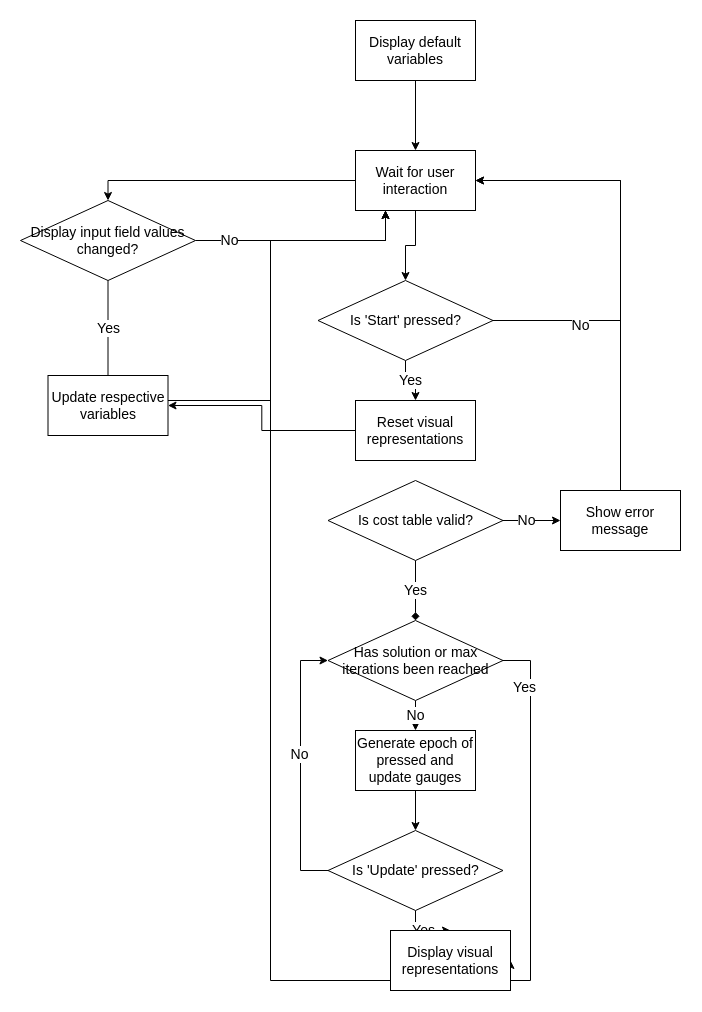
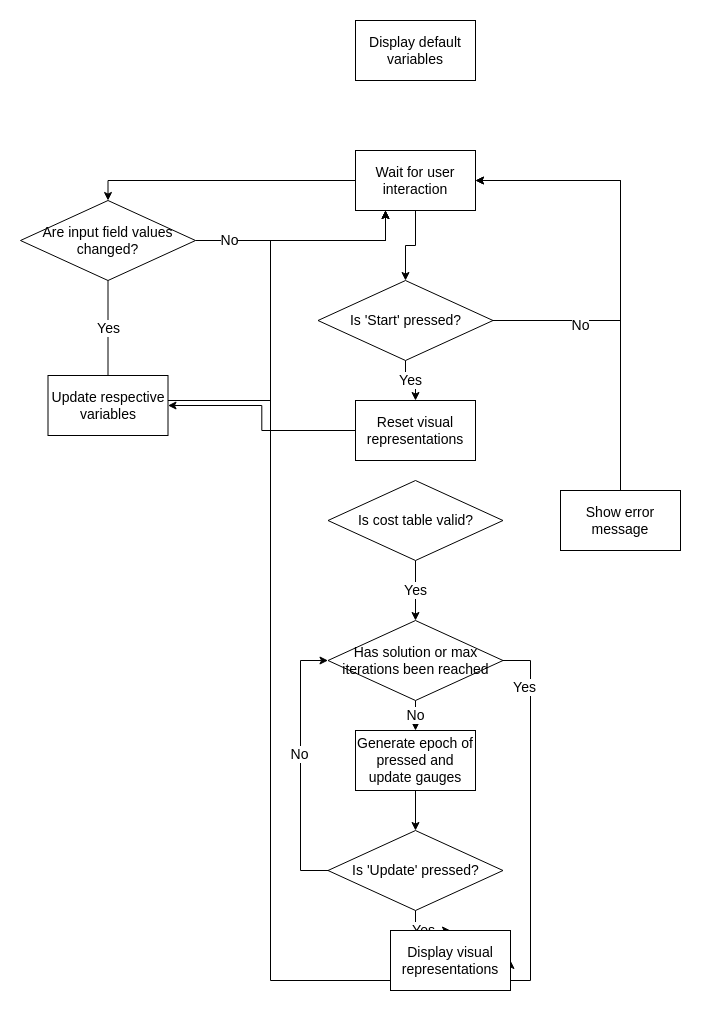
(416, 112) -> none
(108, 241) -> (108, 241)
(528, 521) -> none
(416, 611) -> (416, 612)
